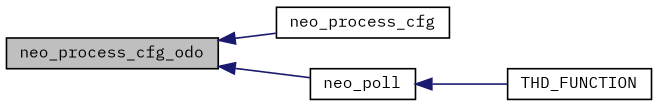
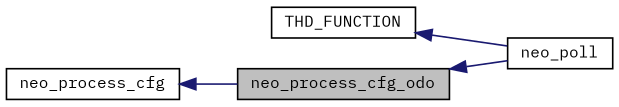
(255, 36) -> (217, 84)
(470, 84) -> (470, 41)
